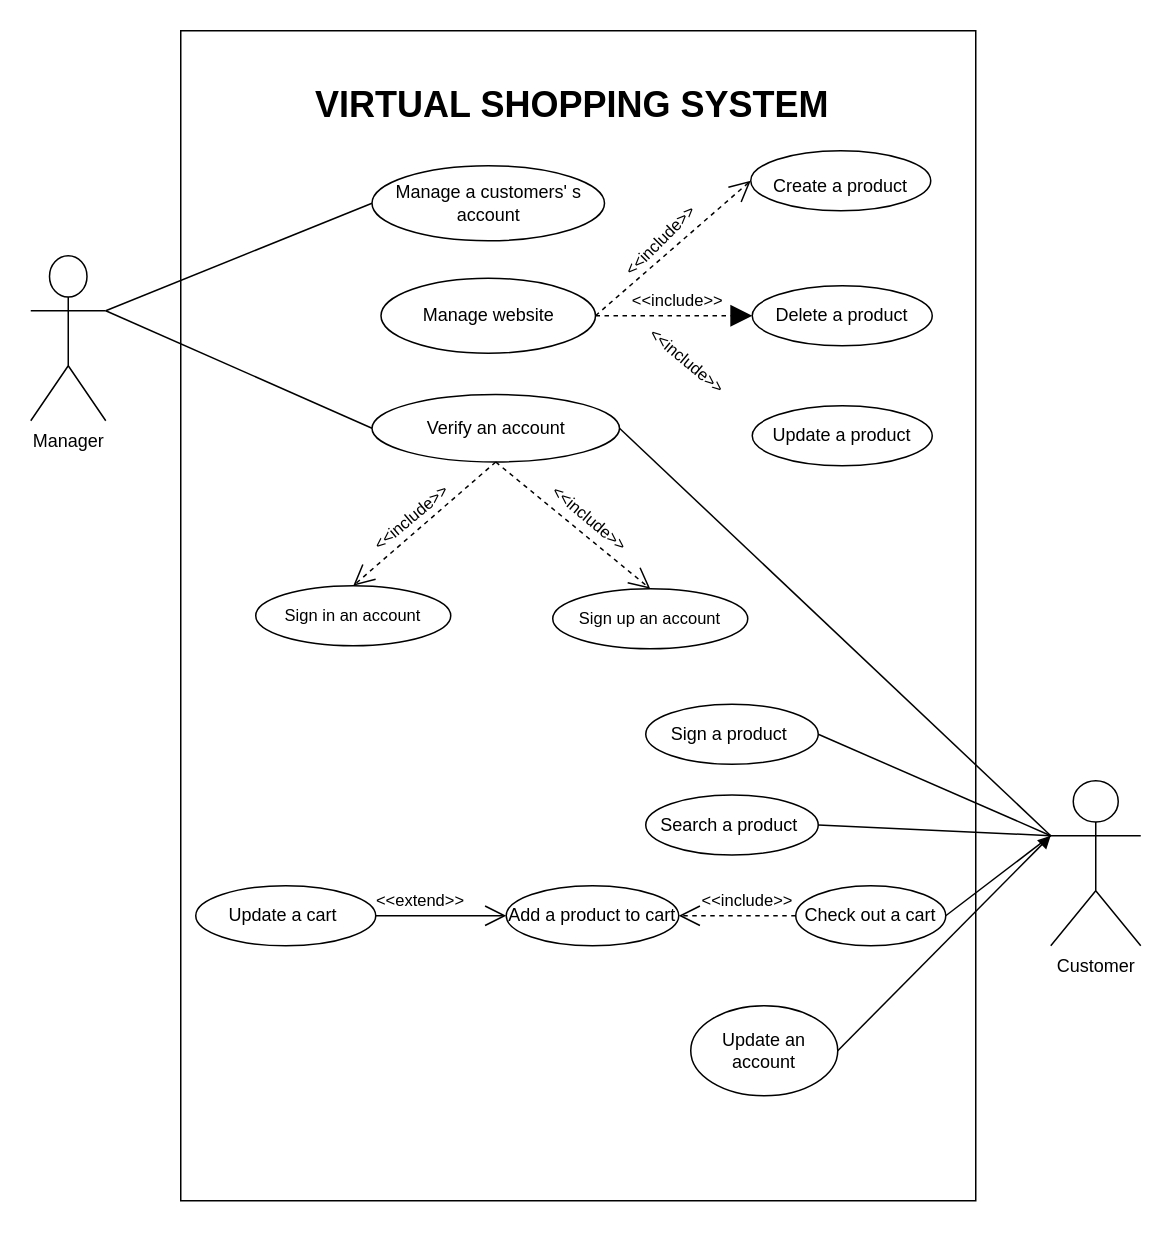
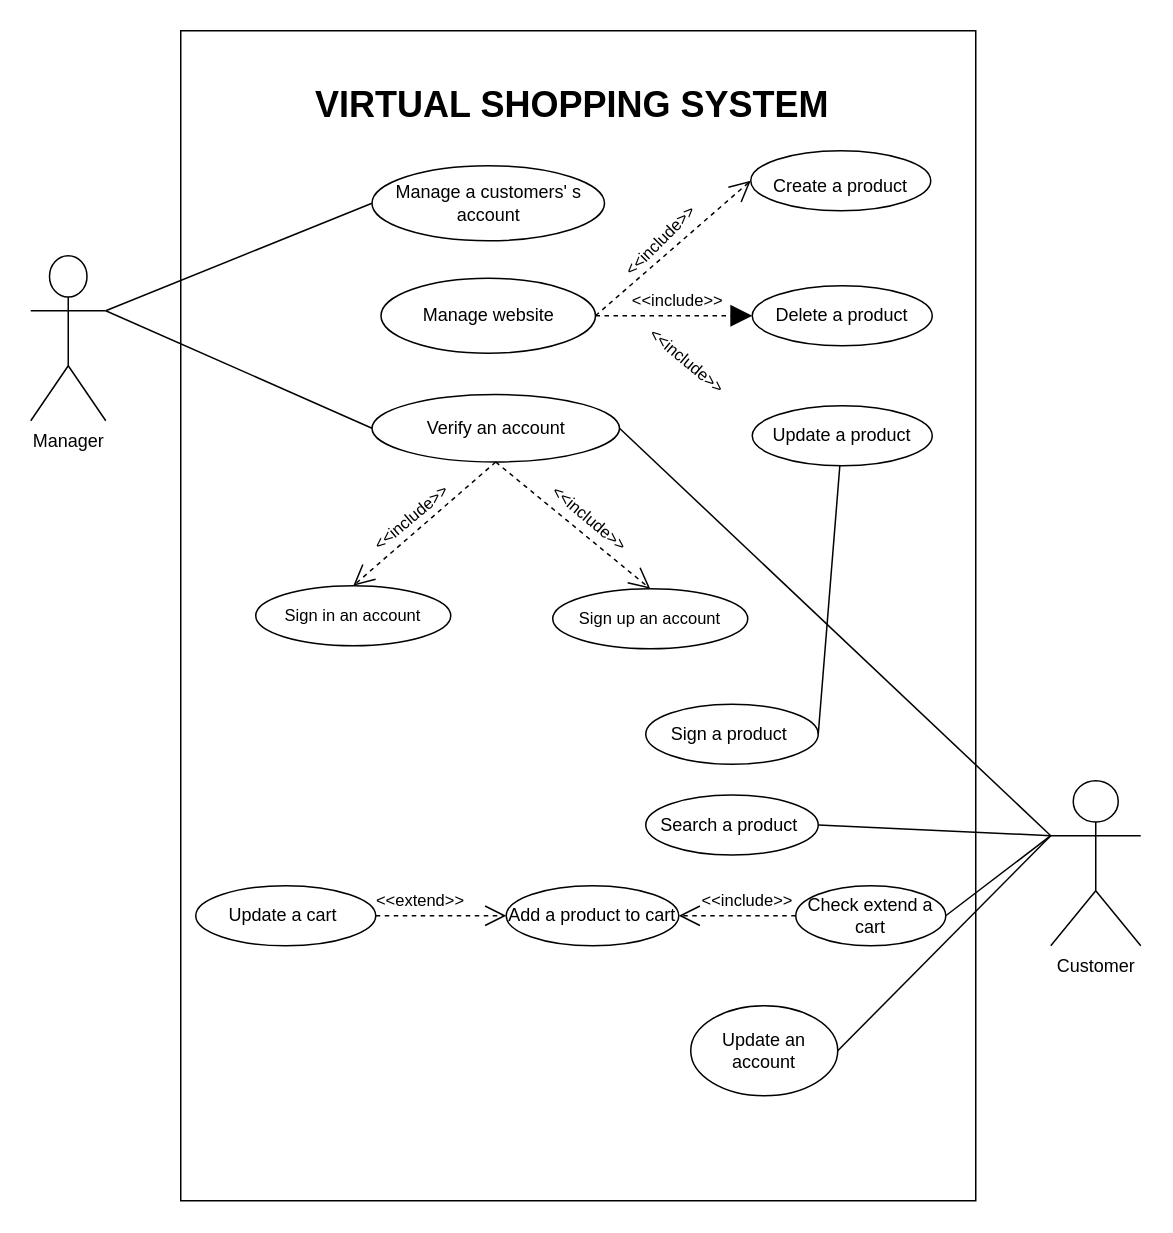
(931, 784) -> (829, 600)
(1041, 846) -> (1042, 845)
(440, 916) -> (440, 916)
(871, 916) -> (871, 916)
